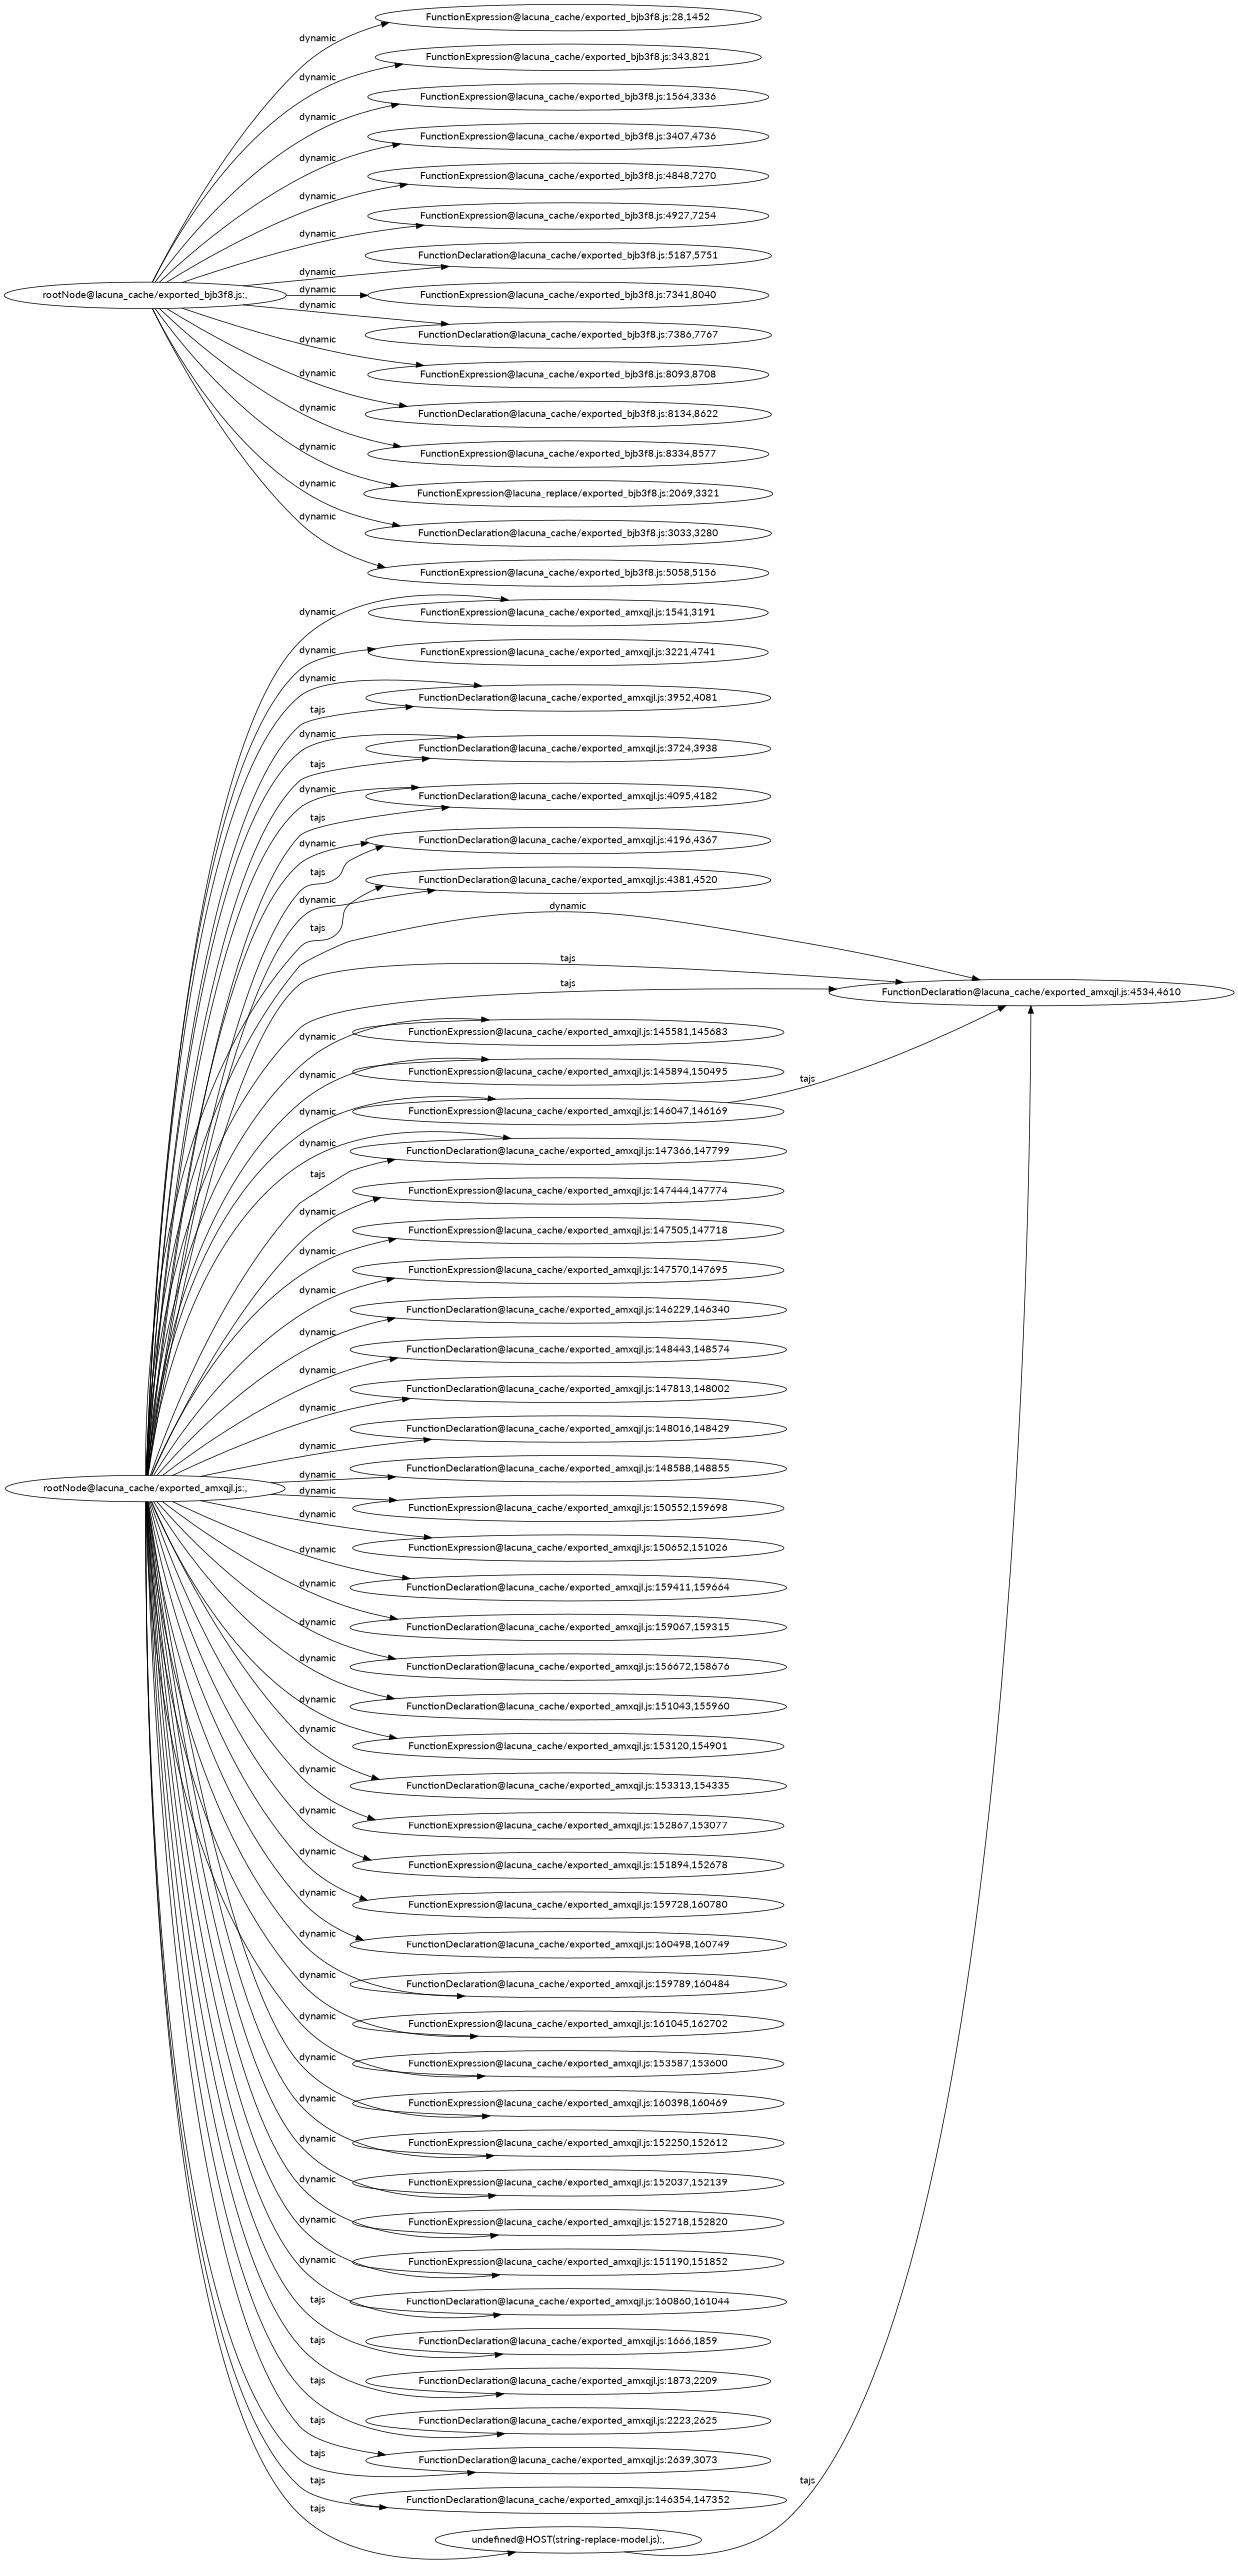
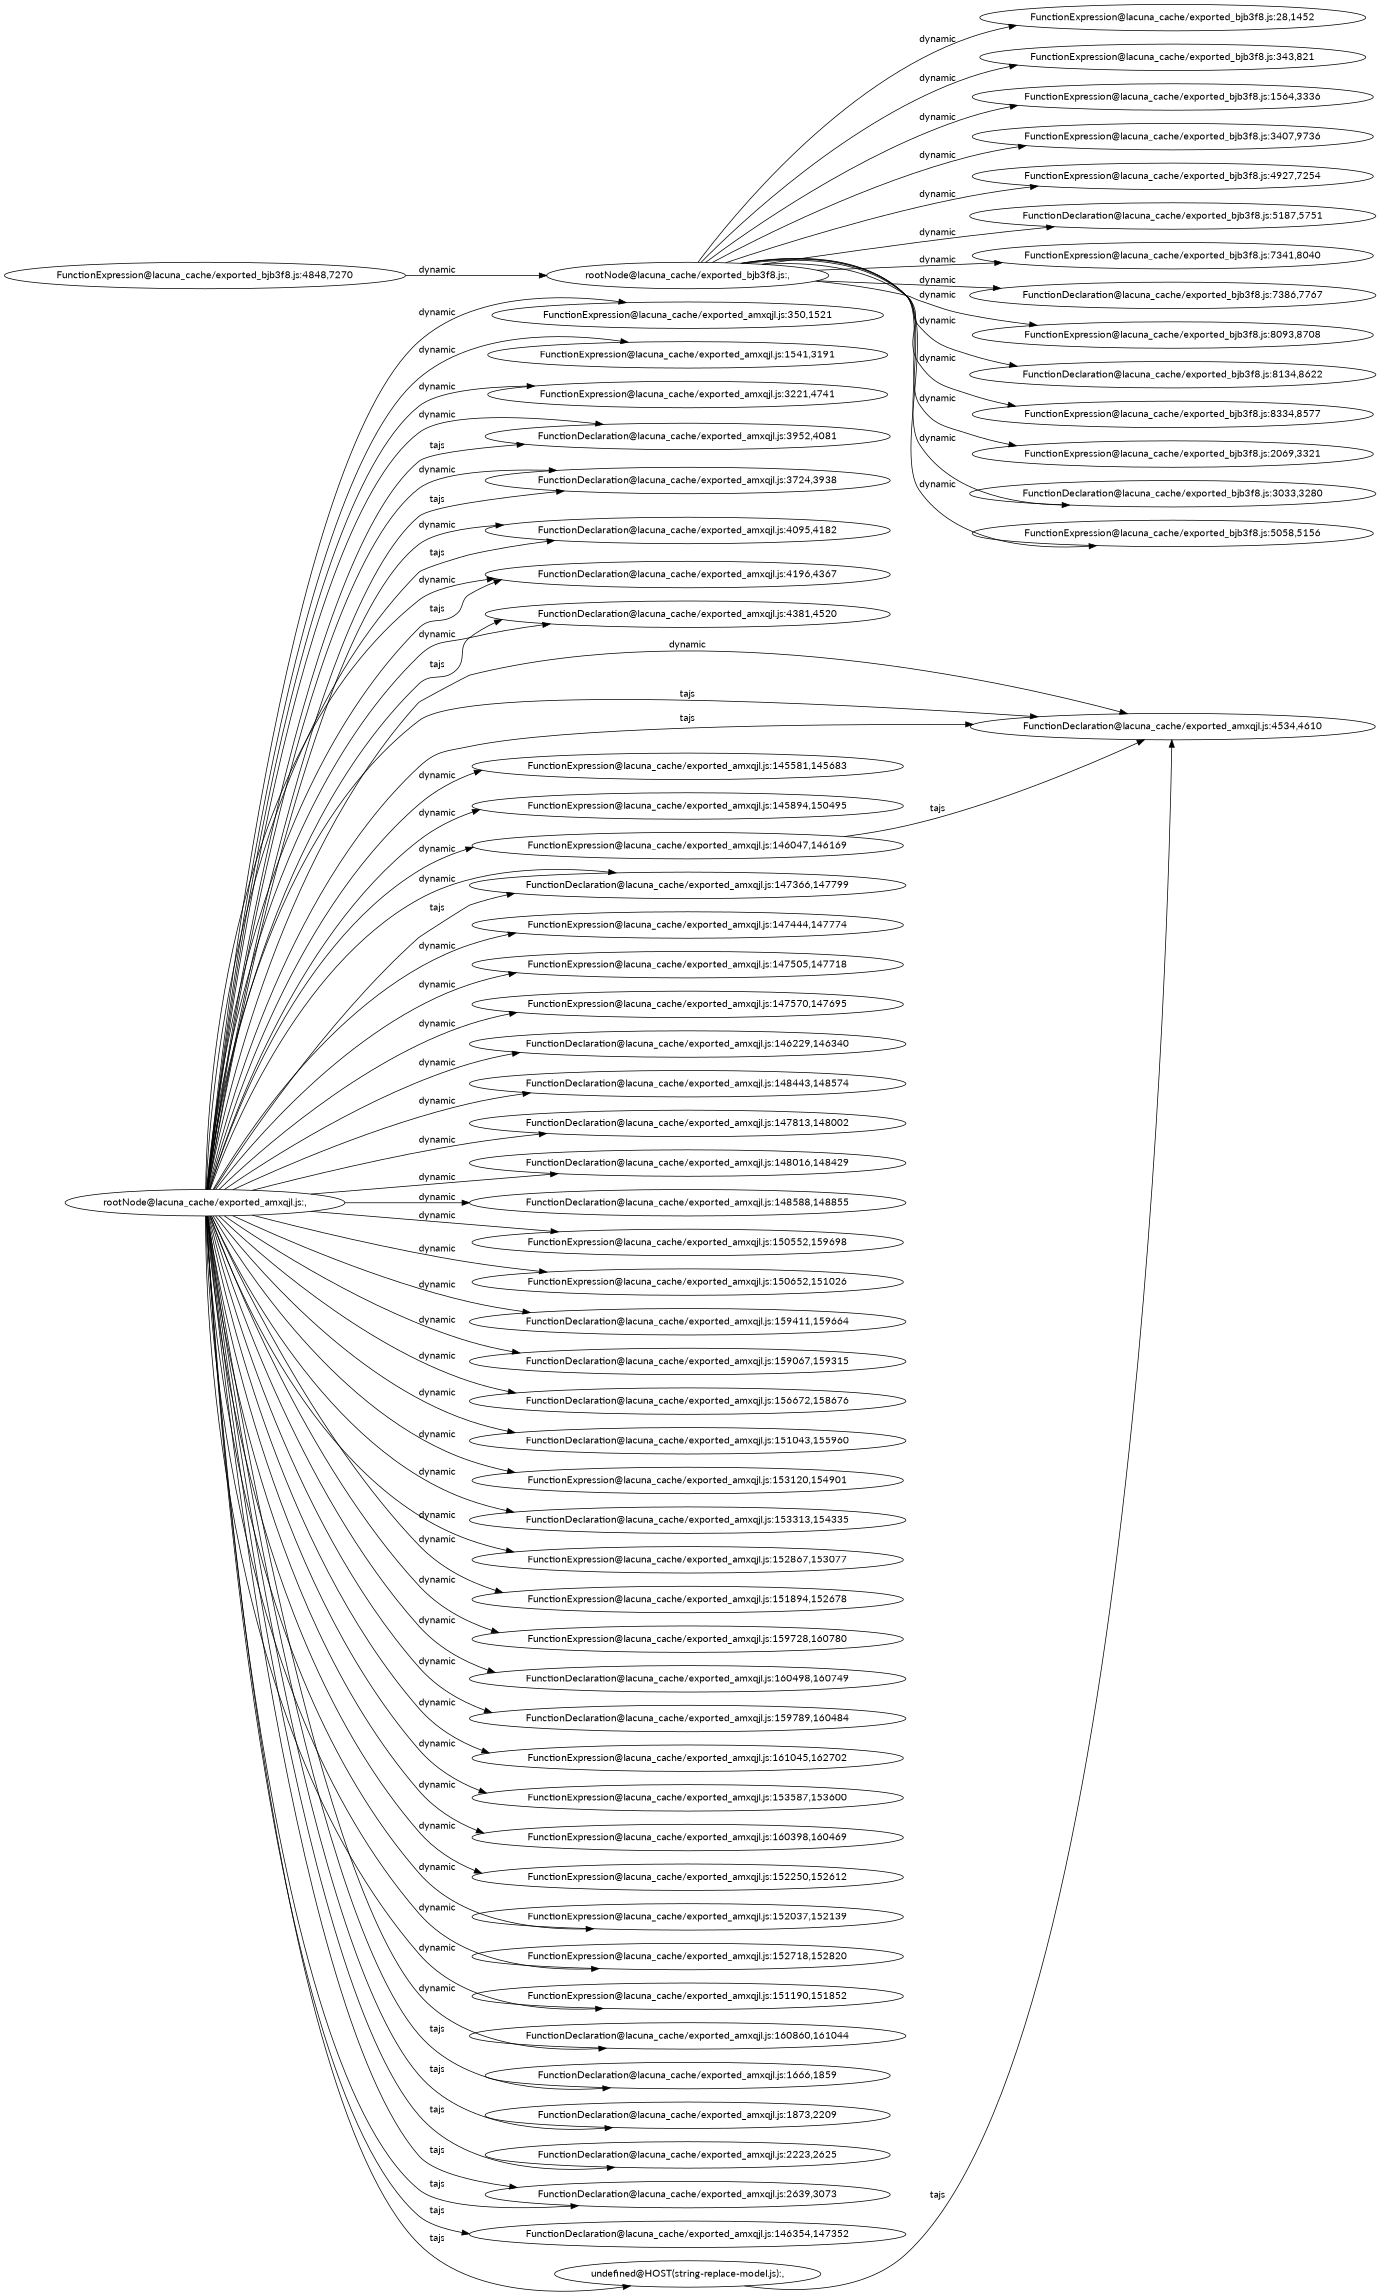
(568, 137) -> (1173, 137)
(279, 222) -> (472, 276)
none -> (688, 315)
(568, 494) -> (1173, 454)
